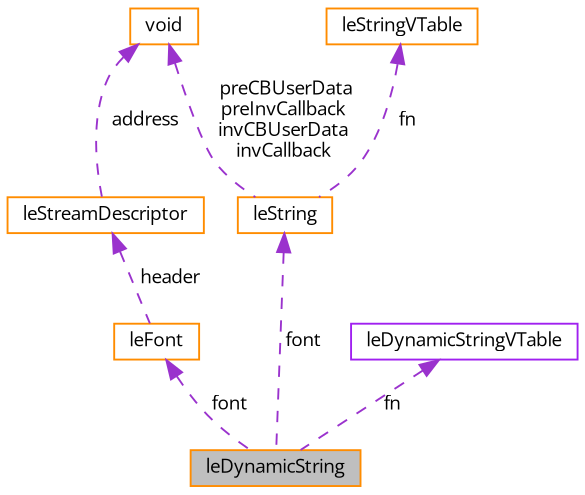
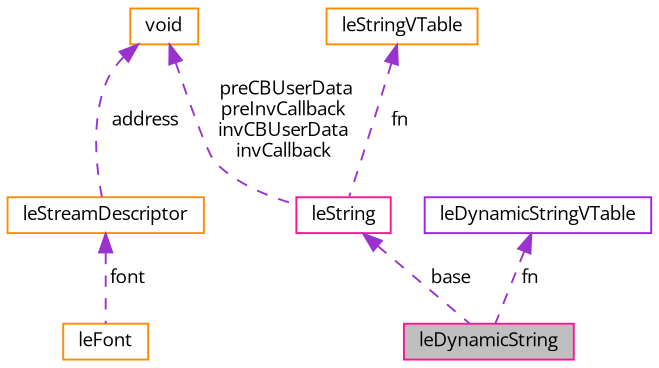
(285, 215) -> (344, 215)
(168, 278) -> (126, 278)
(302, 342) -> (449, 278)
(209, 417) -> none
(276, 468) -> (489, 342)
